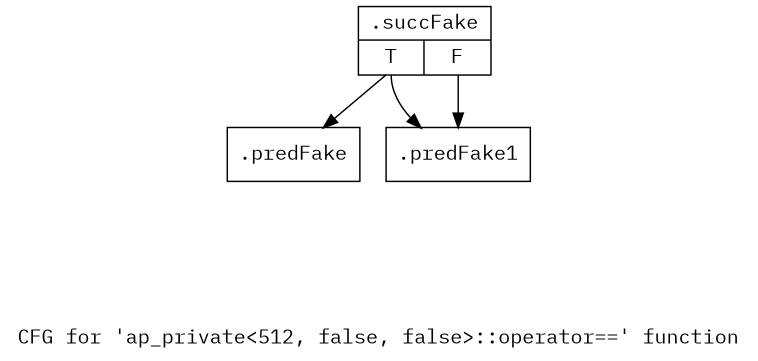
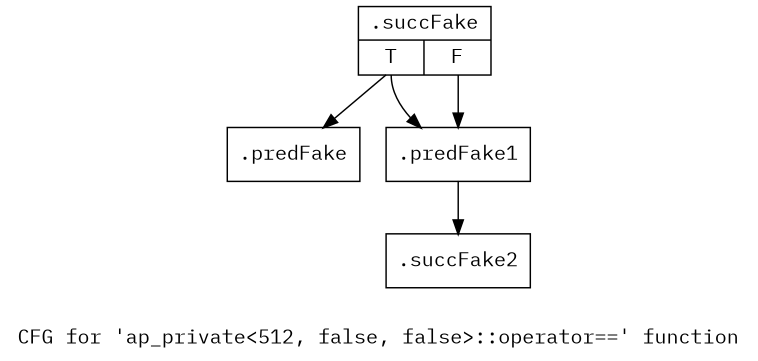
none -> (458, 261)
